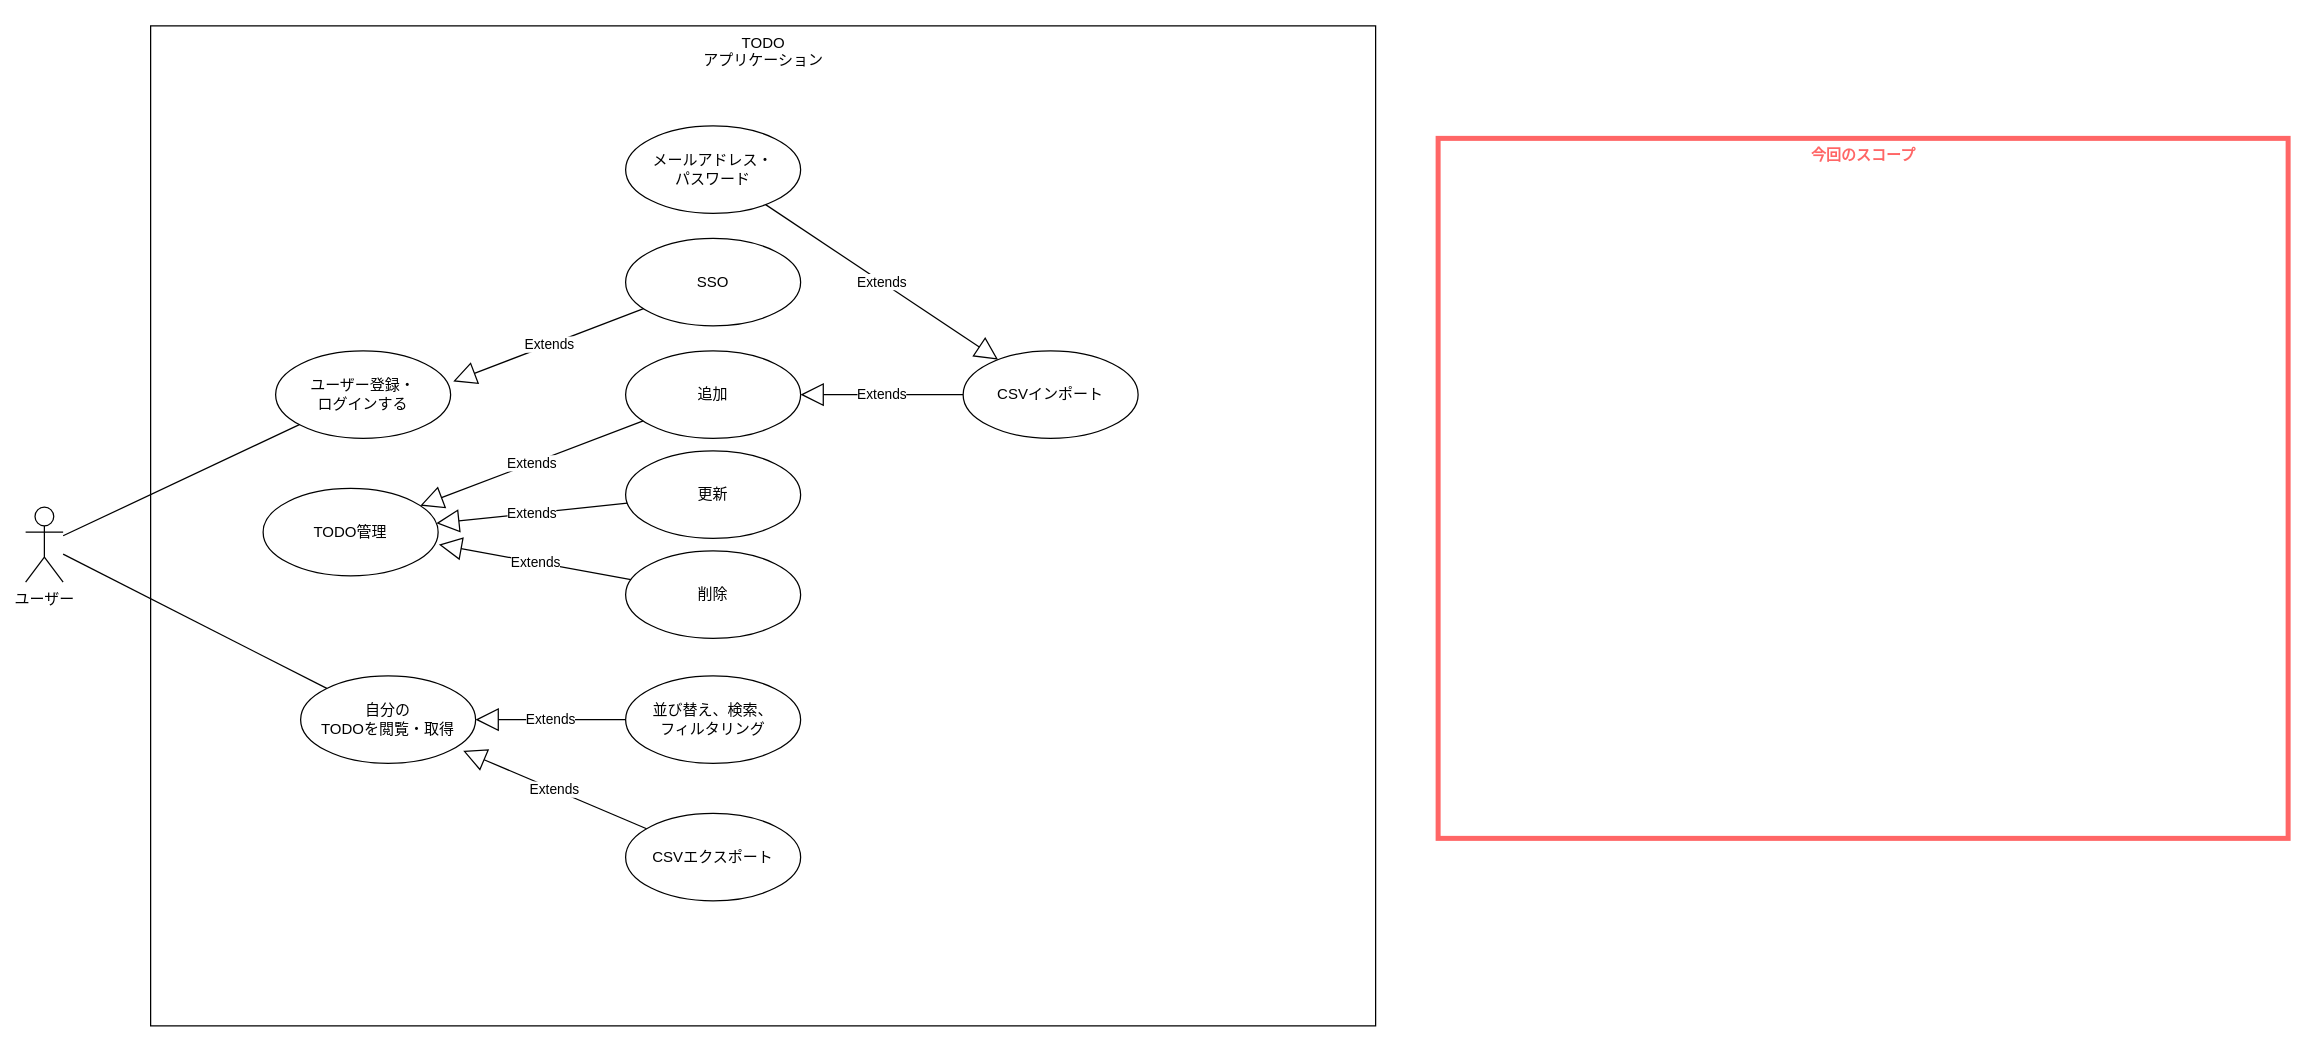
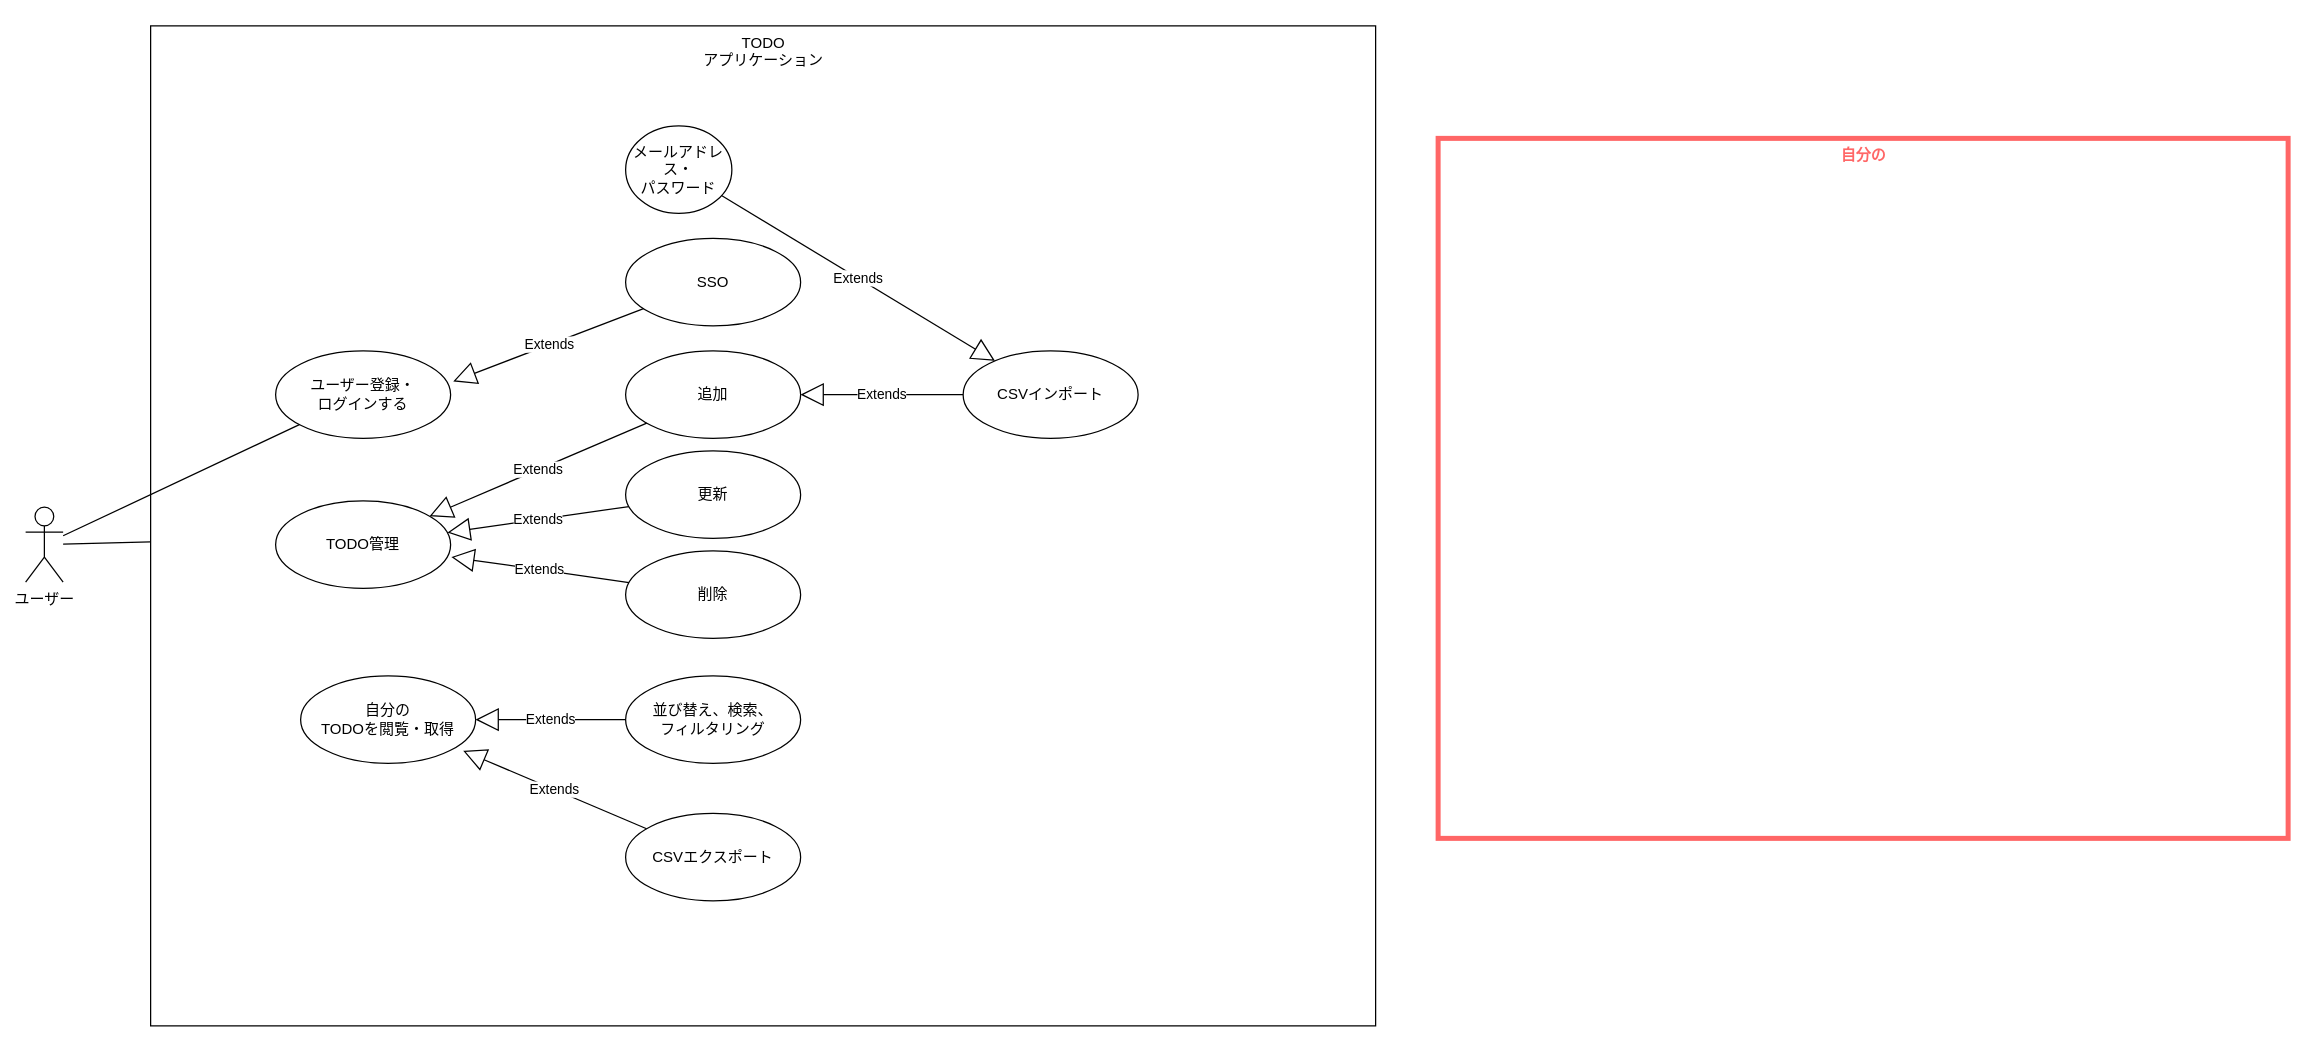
(1864, 156) -> (1864, 156)
(713, 169) -> (679, 169)
(351, 532) -> (363, 544)
(195, 621) -> (106, 543)
